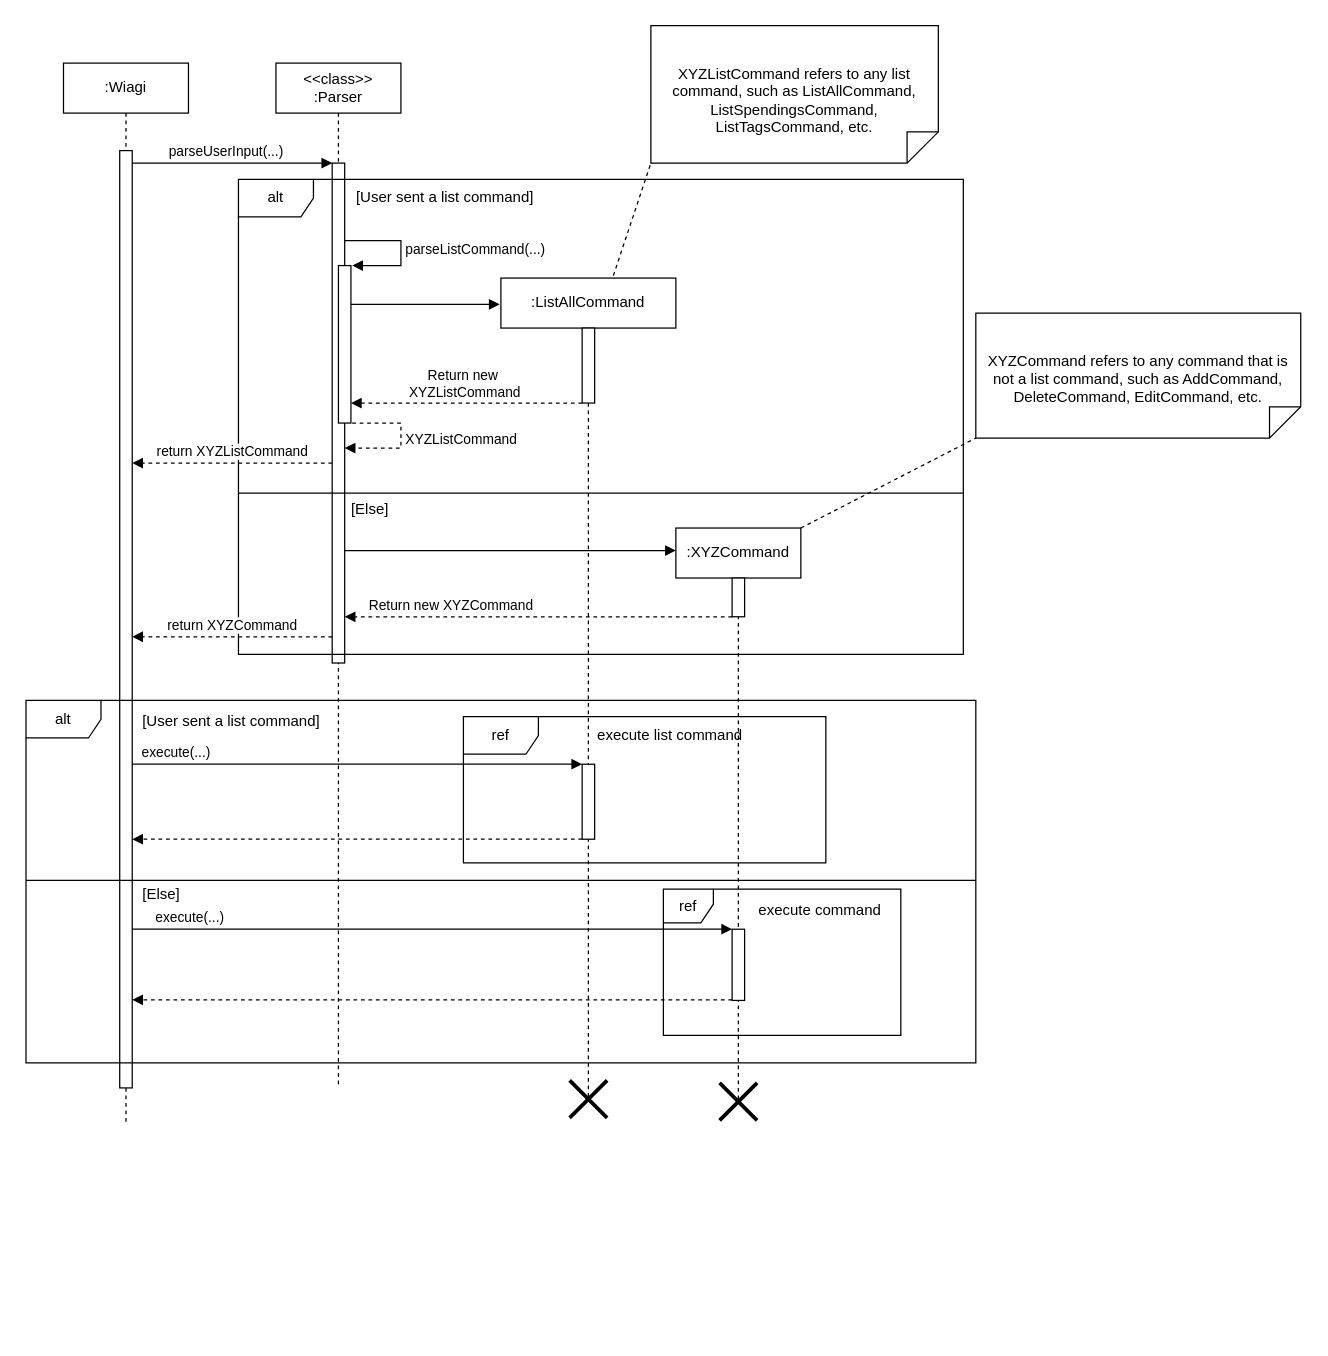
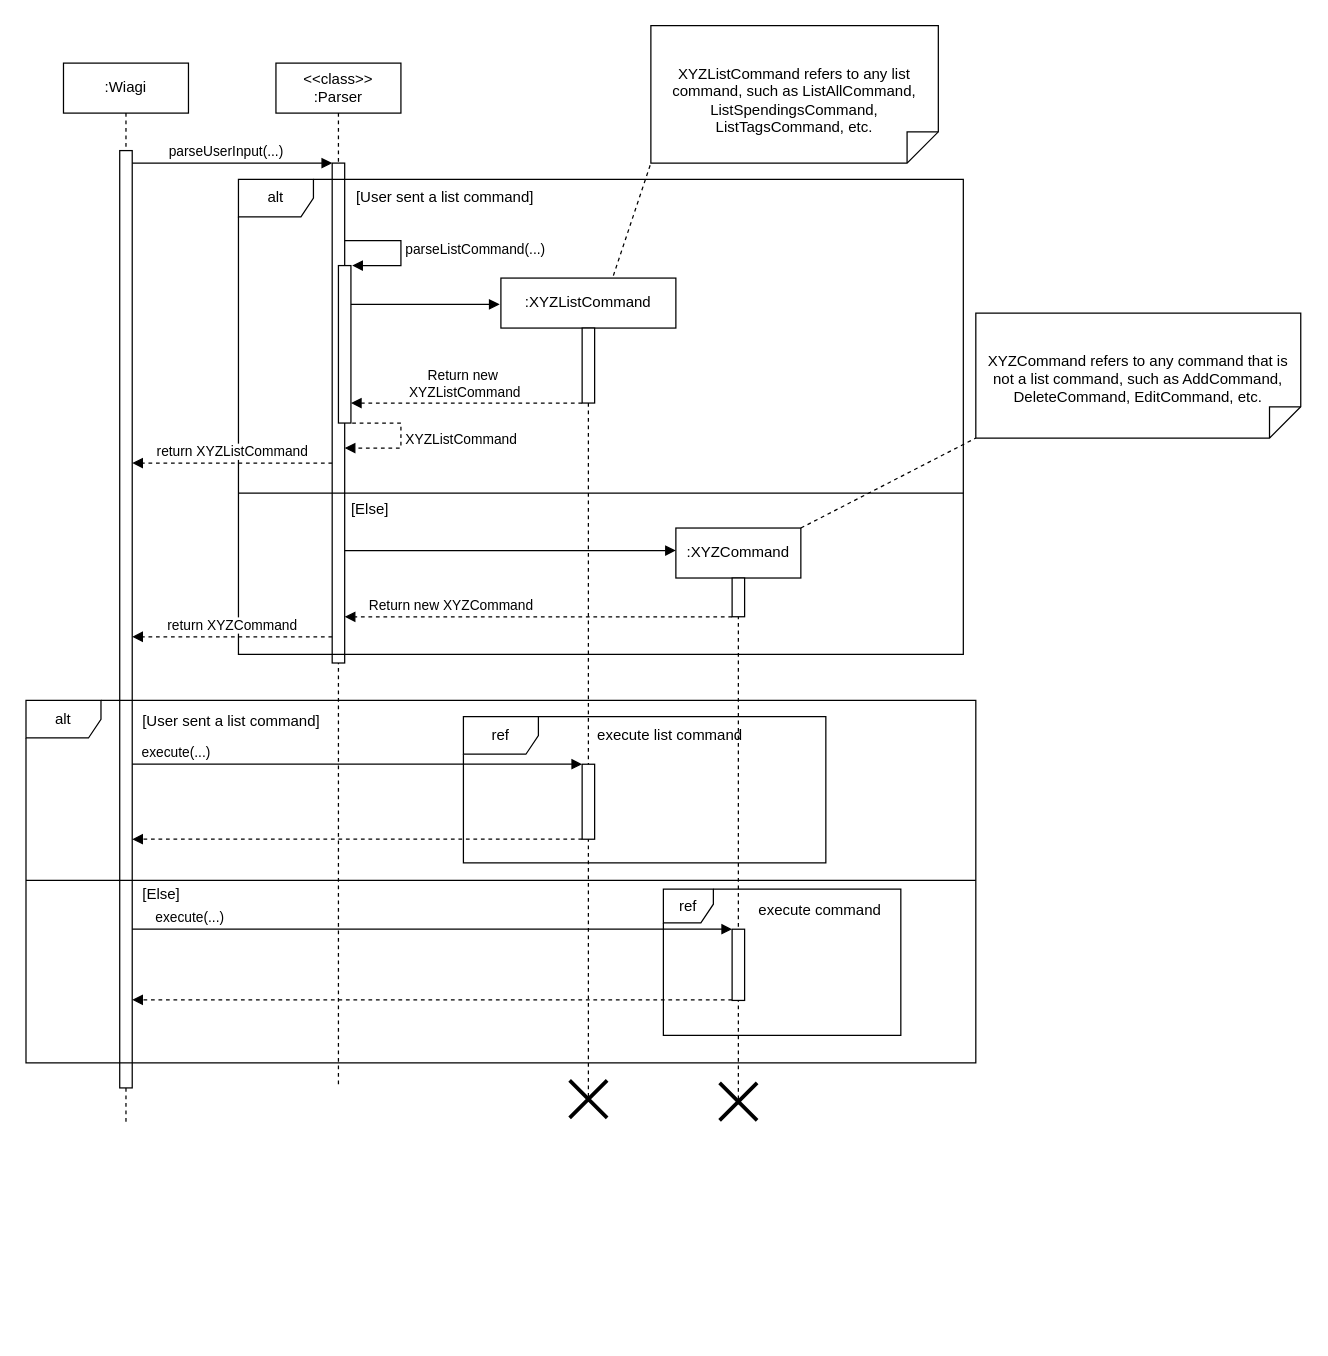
(588, 303) -> (588, 303)
